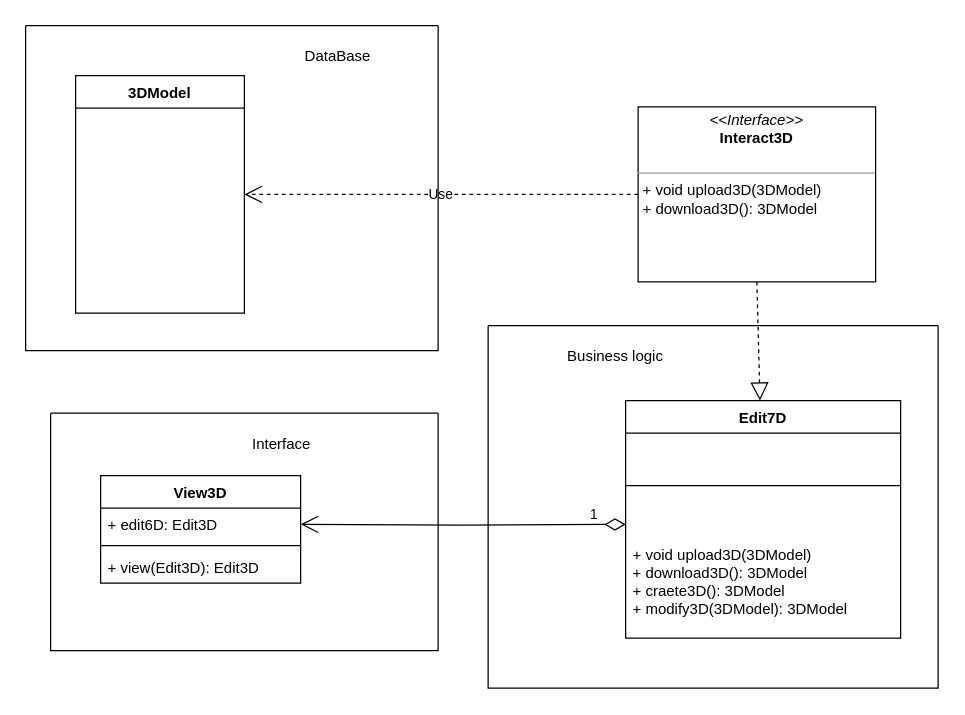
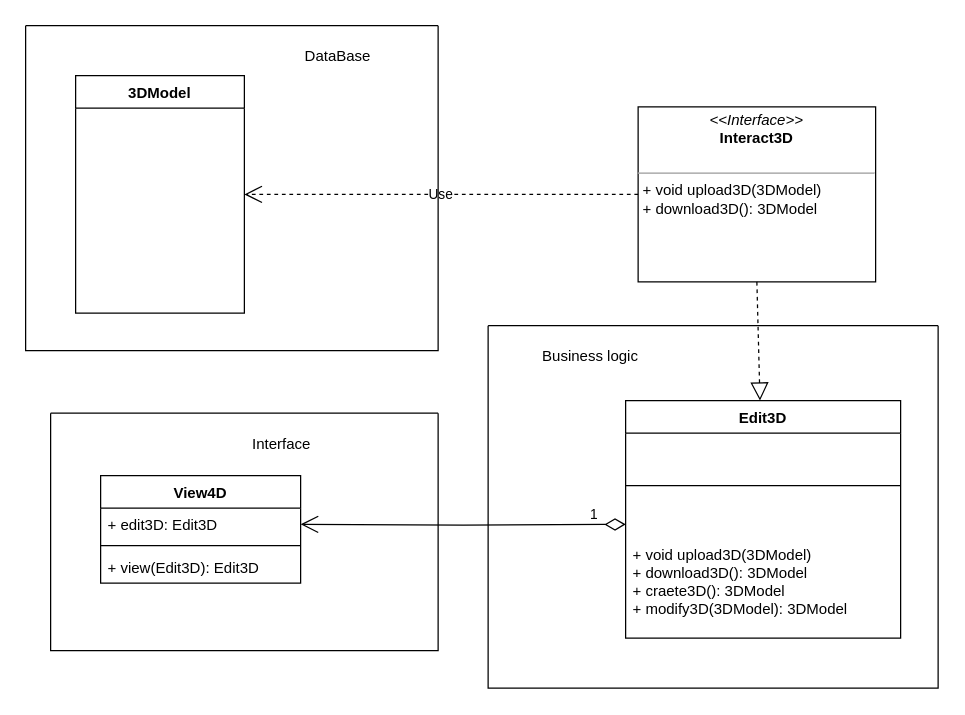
(616, 357) -> (591, 357)
(763, 418) -> (763, 418)
(201, 493) -> (201, 493)
(166, 526) -> (166, 526)
